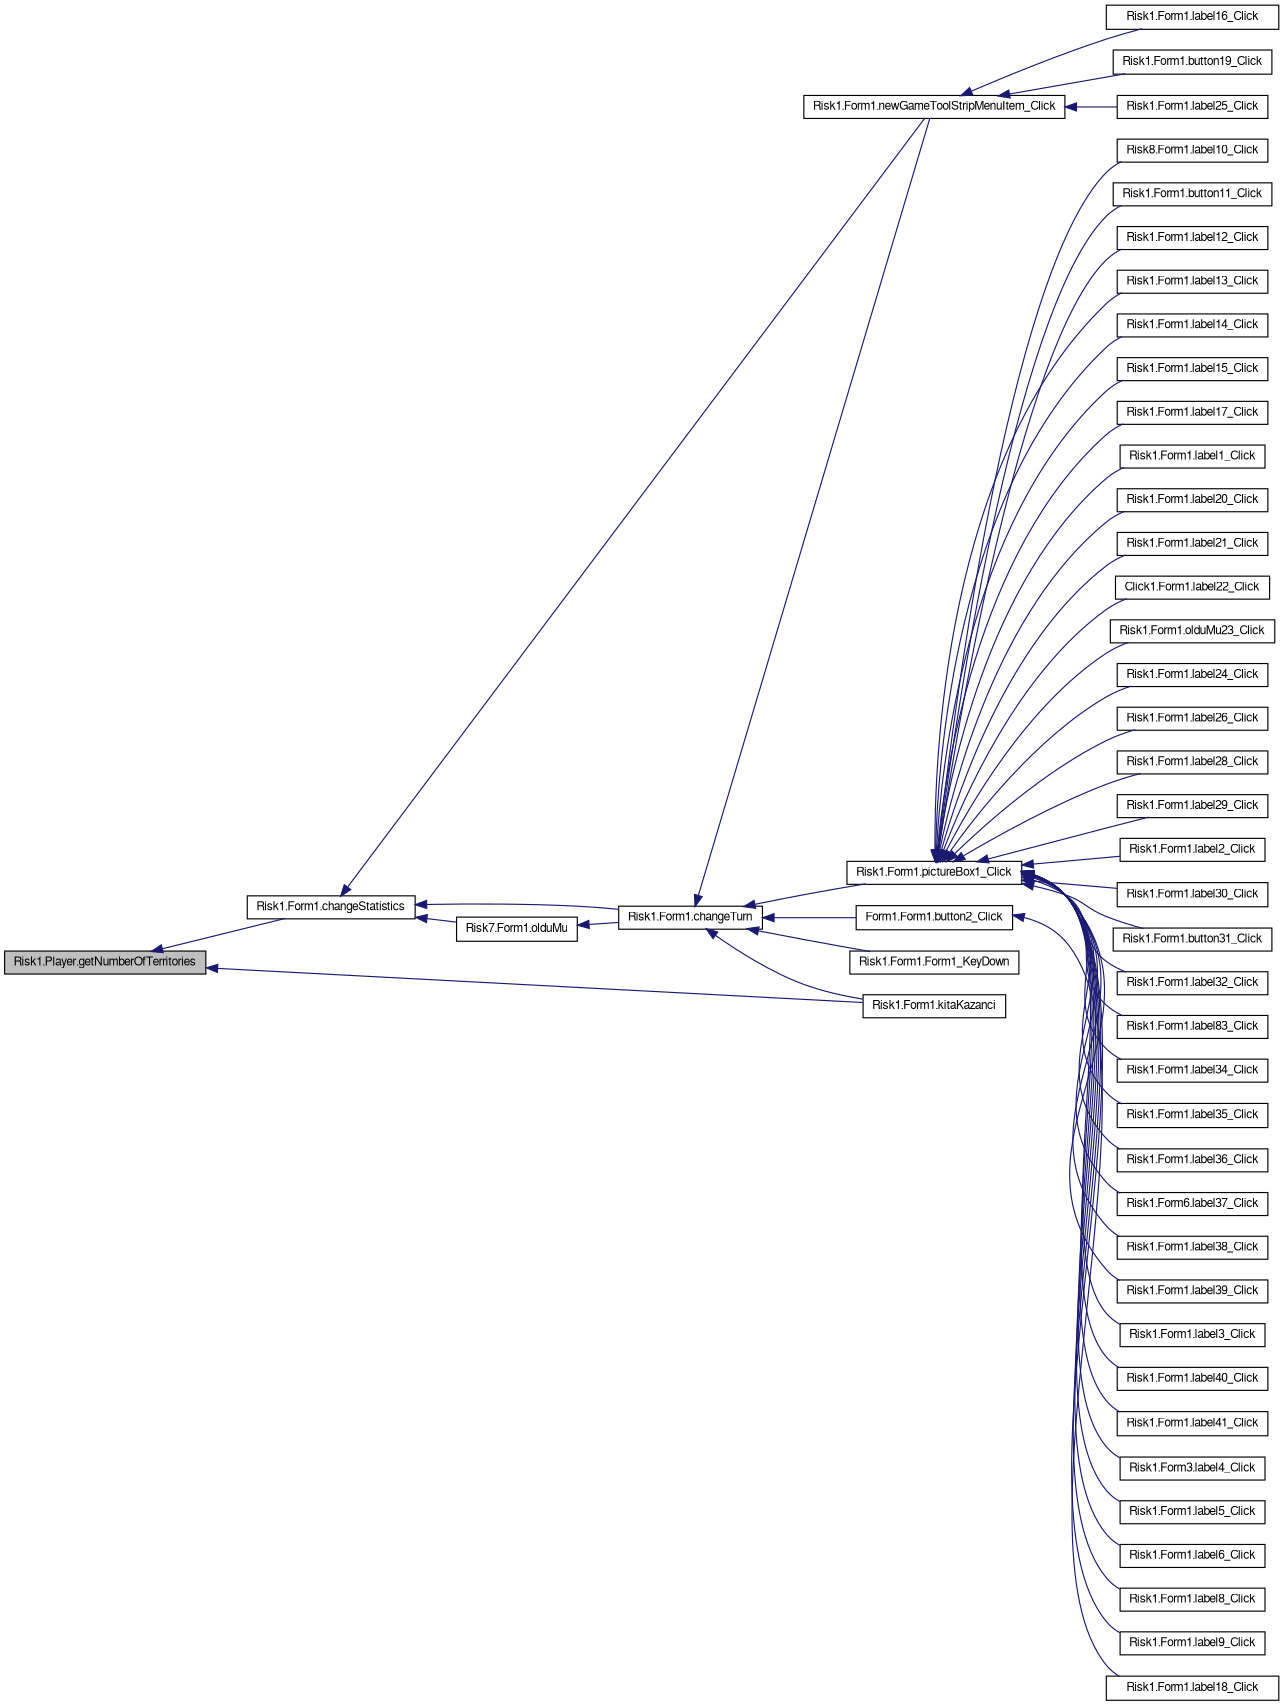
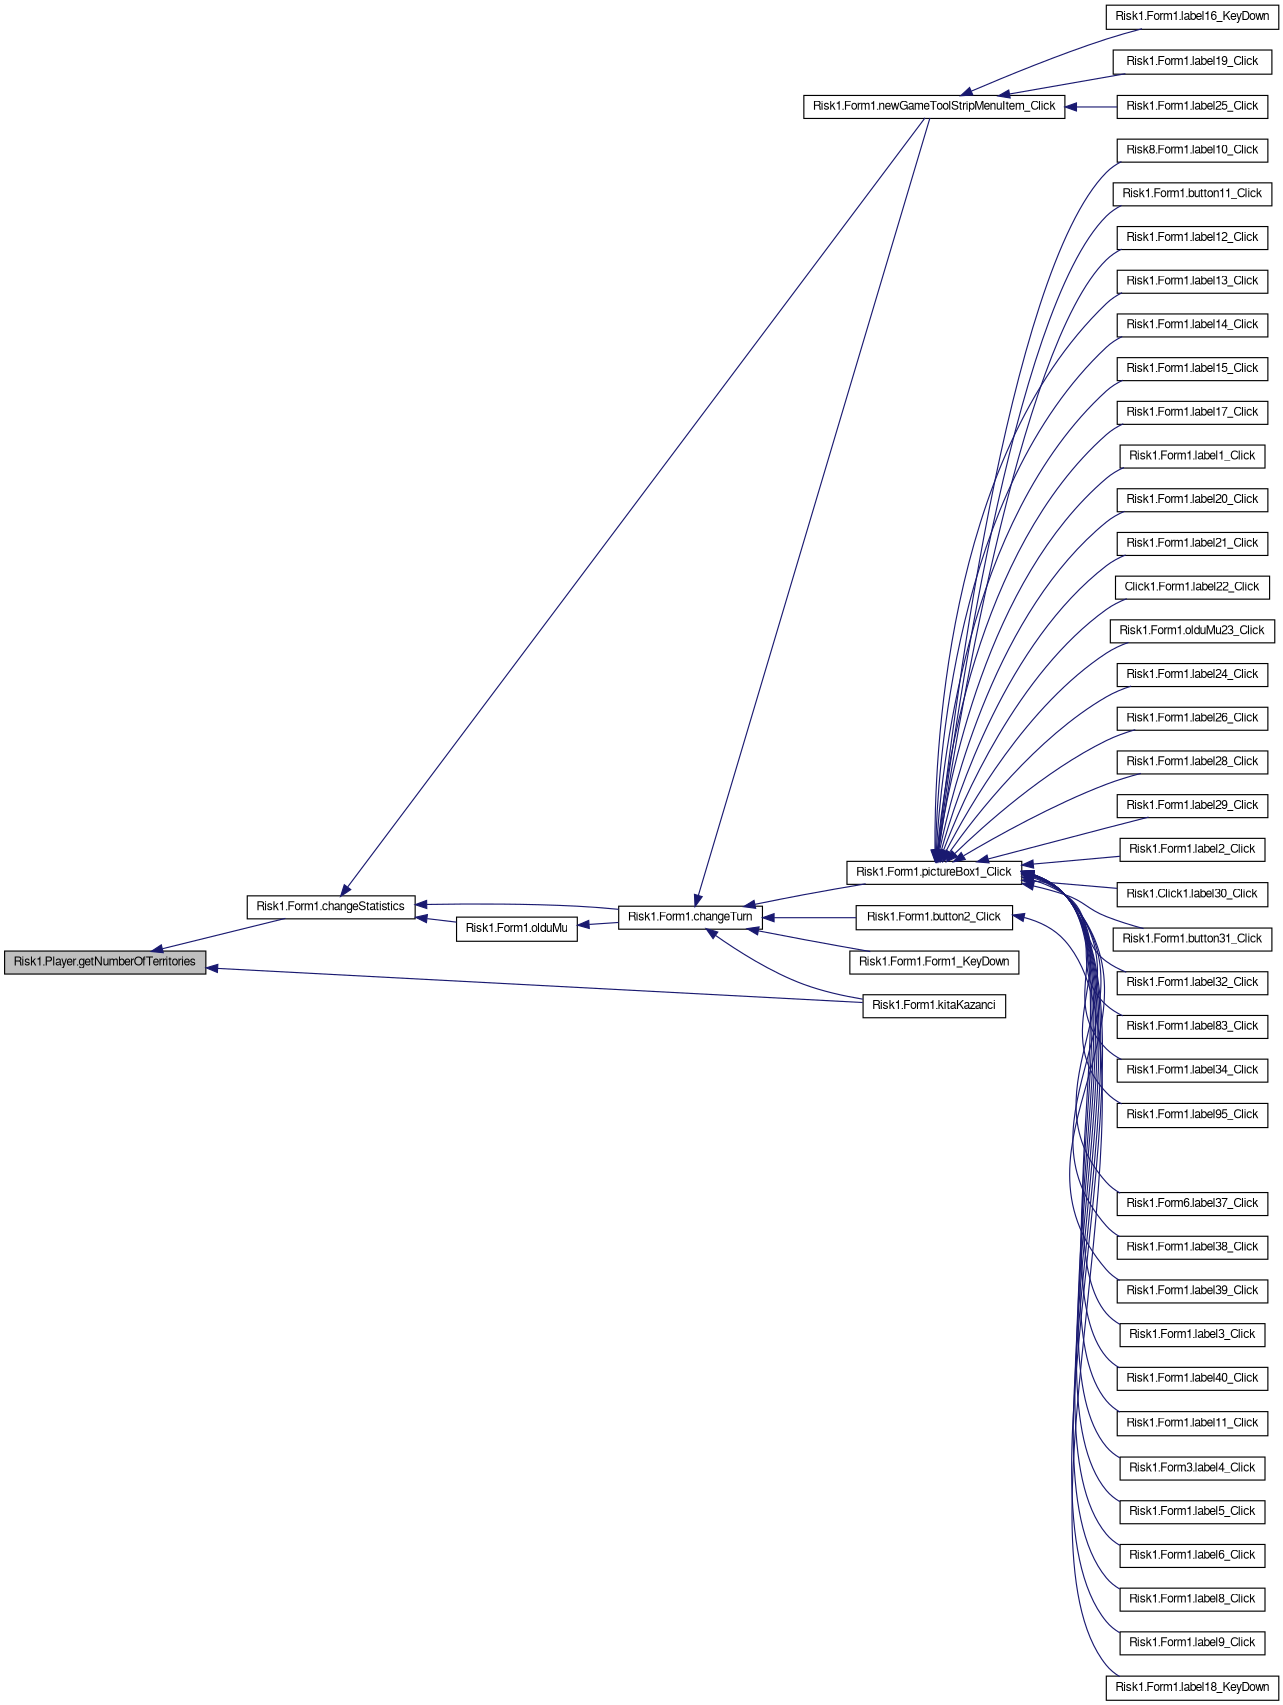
(1193, 17) -> (1193, 17)
(1193, 62) -> (1193, 62)
(1193, 895) -> (1193, 895)
(934, 918) -> (934, 918)
(517, 929) -> (517, 929)
(1193, 1116) -> (1193, 1116)
(1193, 1160) -> none
(1193, 1424) -> (1193, 1424)
(1193, 1688) -> (1193, 1688)
